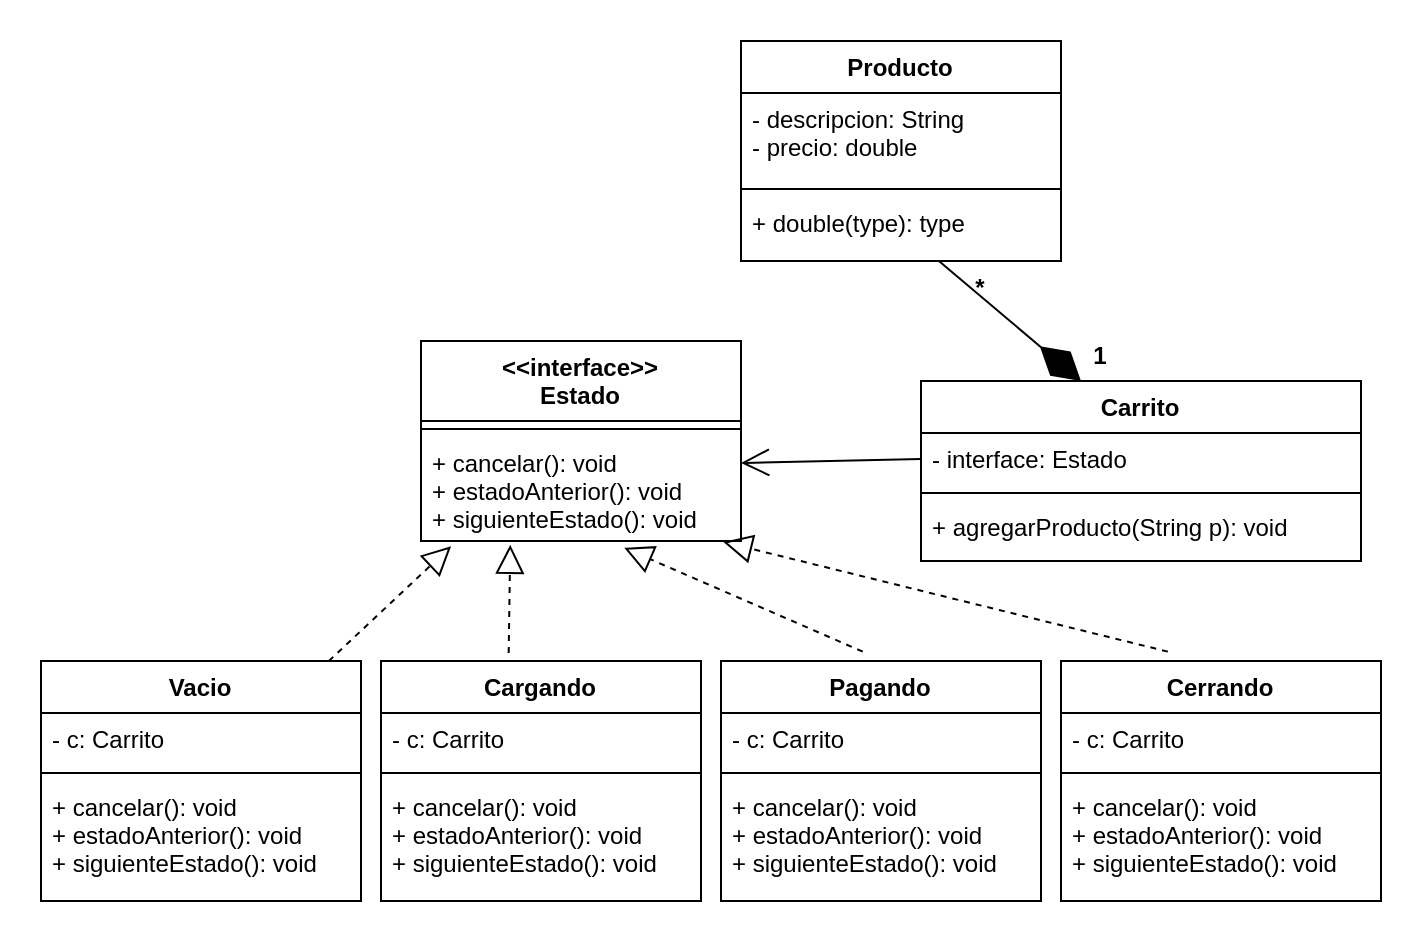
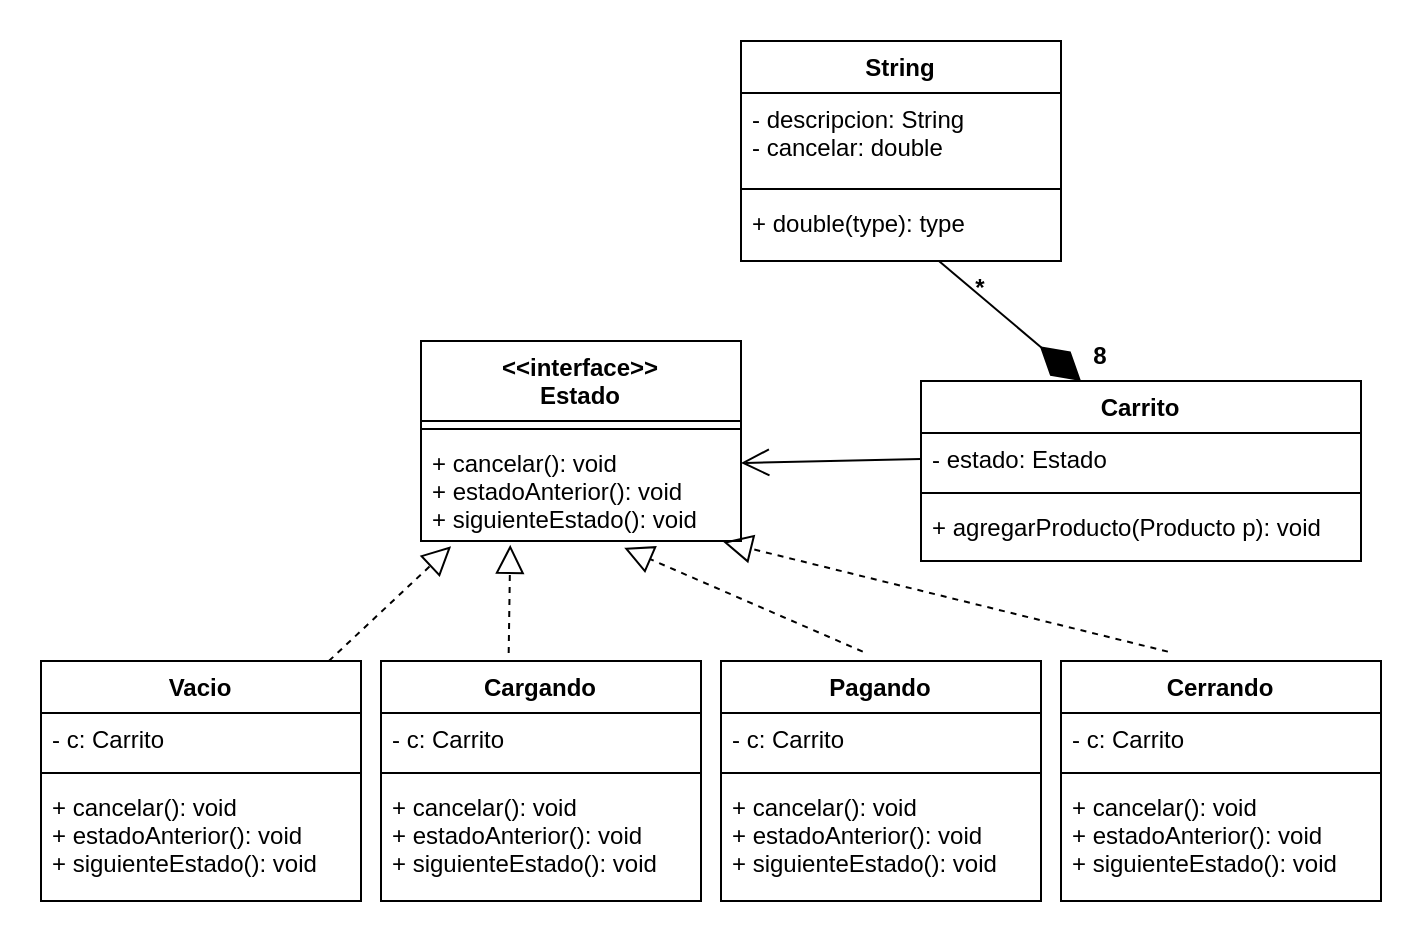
(900, 68) -> (900, 68)
(874, 120) -> (874, 120)
(1100, 356) -> (1100, 356)
(1047, 460) -> (1030, 460)
(1135, 528) -> (1152, 528)
